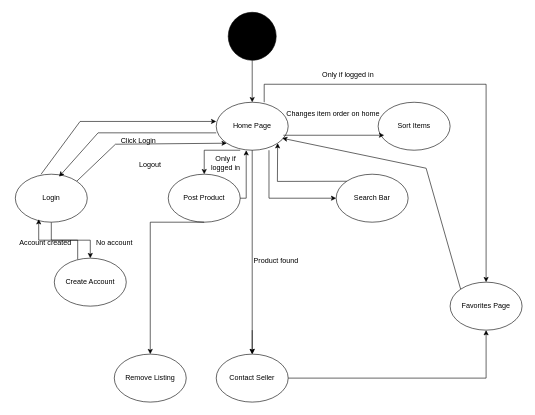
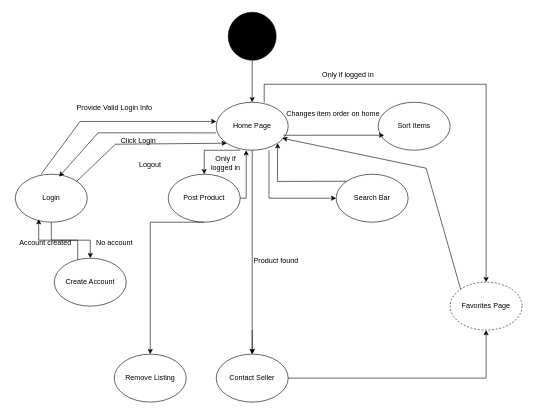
none -> (114, 108)
(486, 306) -> (486, 306)
